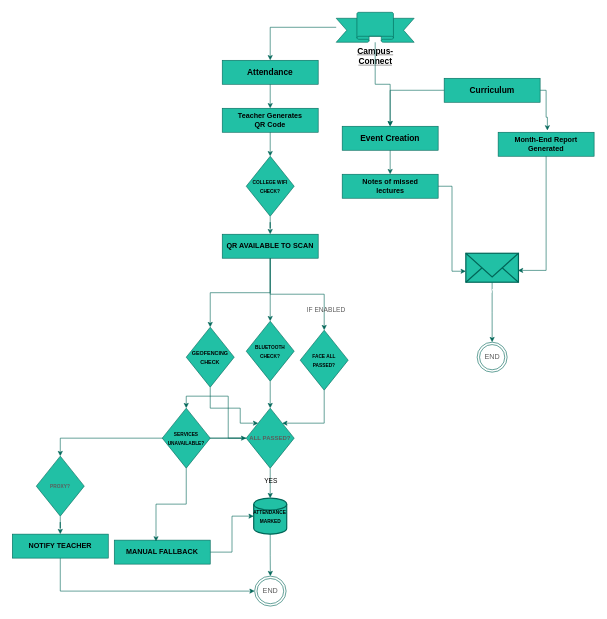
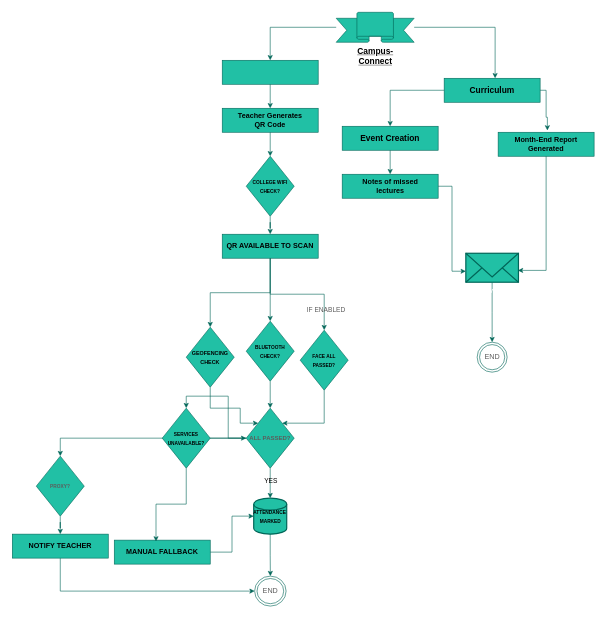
(270, 72) -> none
(375, 72) -> (494, 27)
